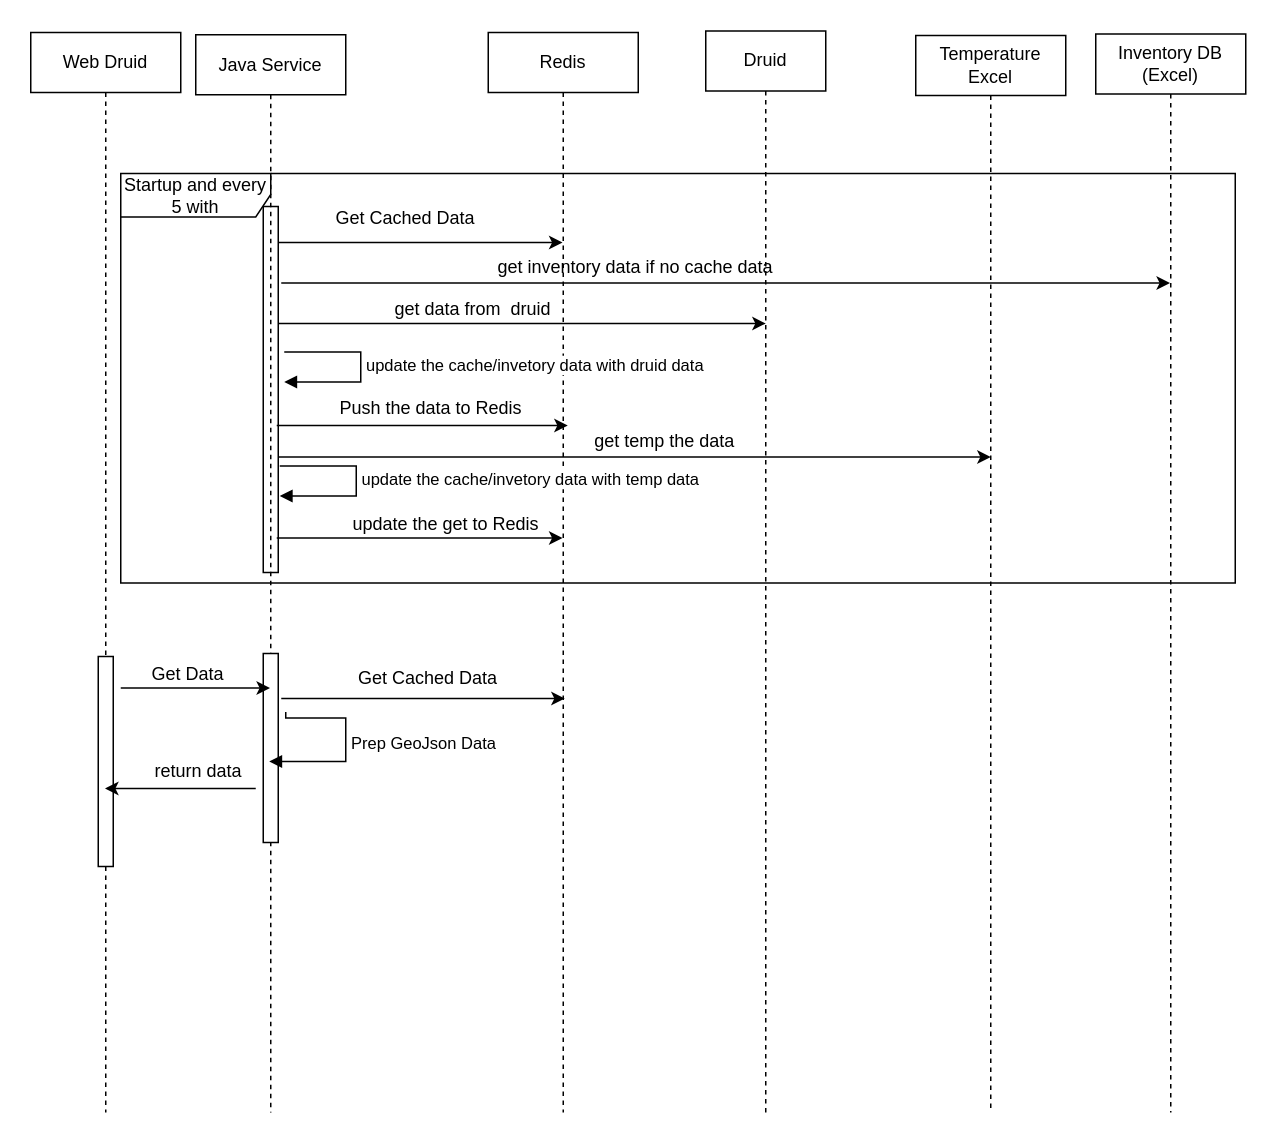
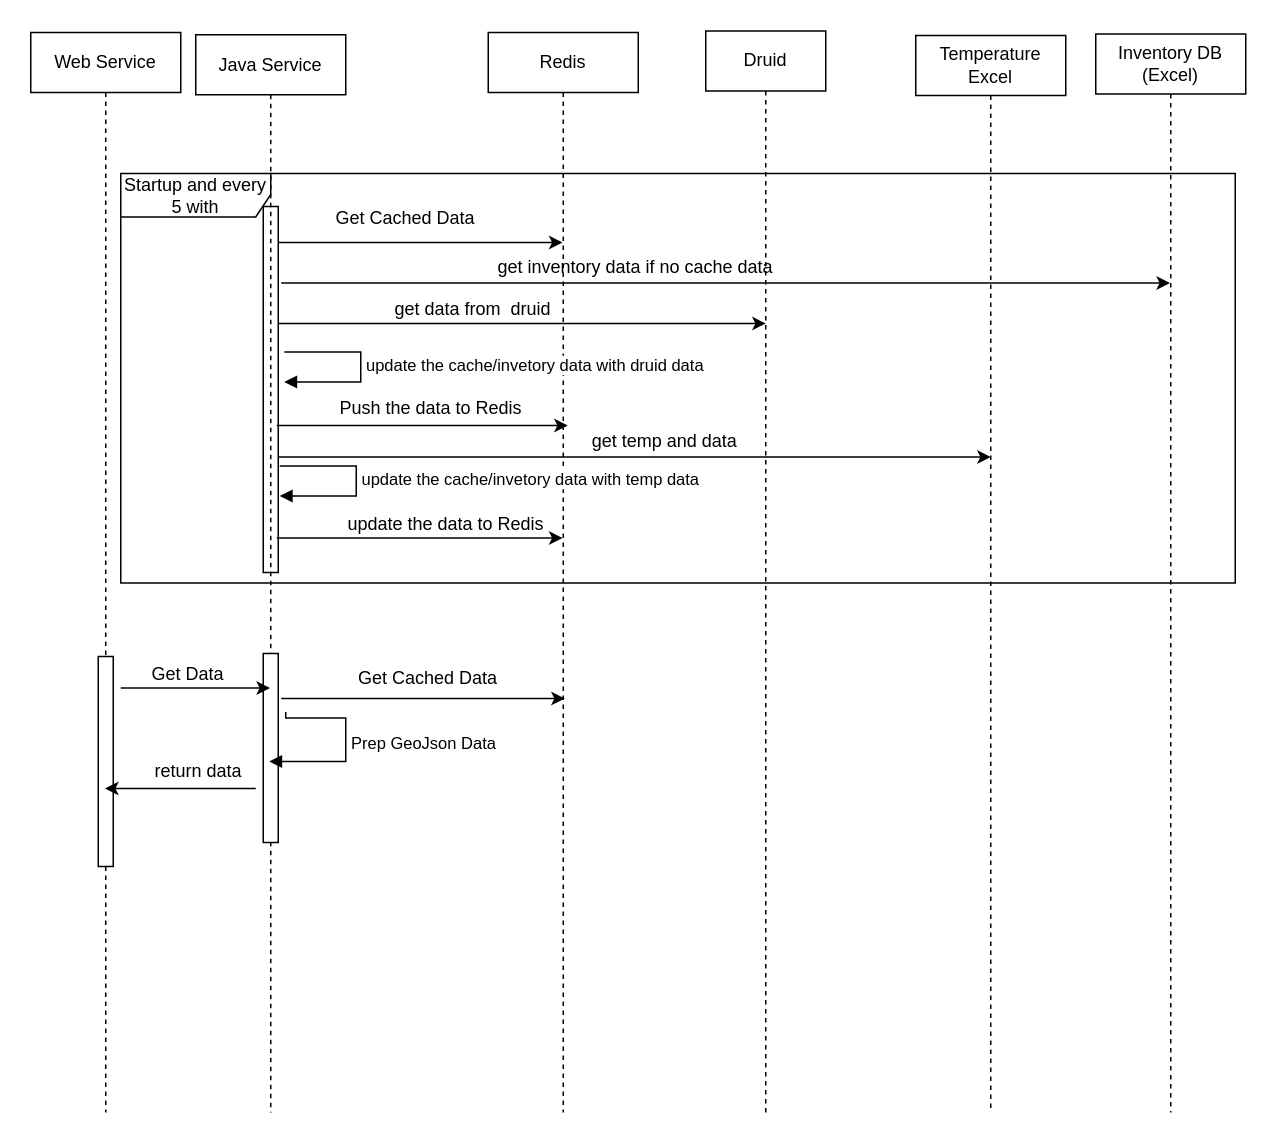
(106, 62) -> (106, 62)
(668, 442) -> (668, 442)
(446, 524) -> (446, 524)
